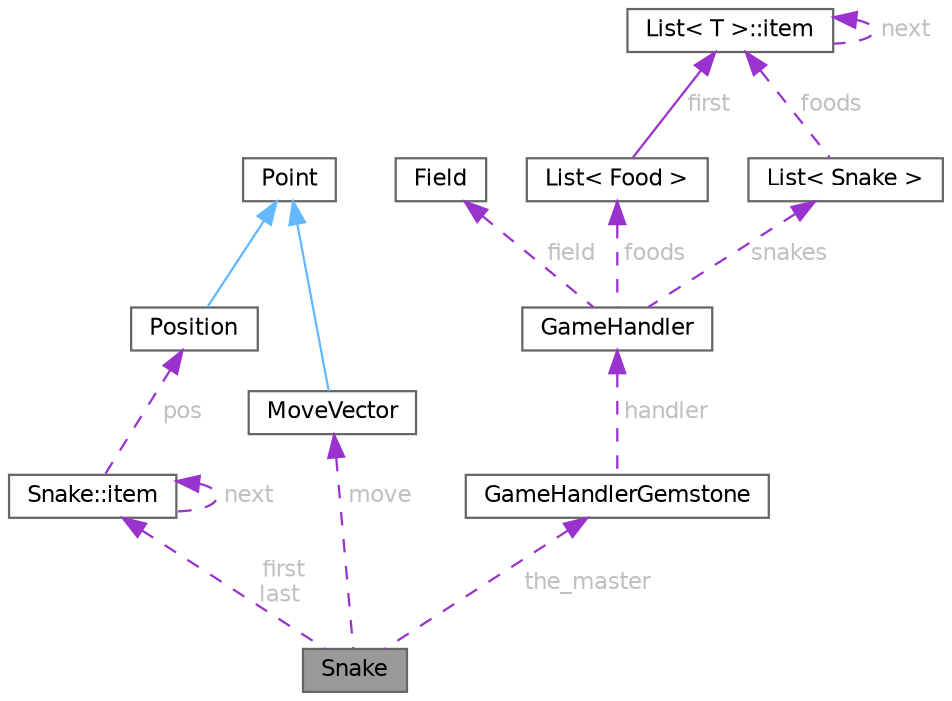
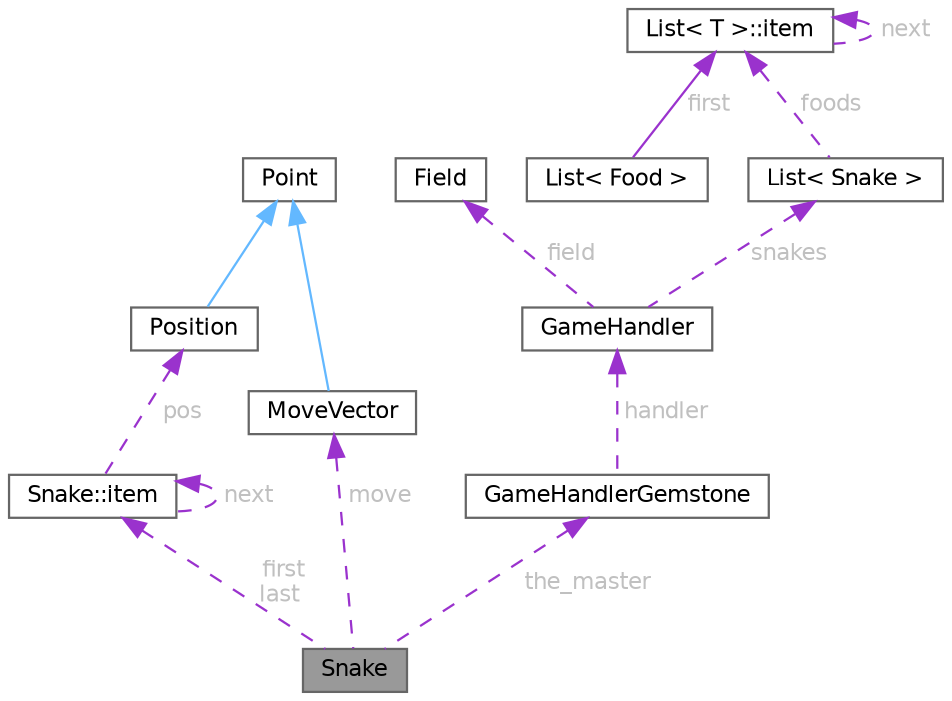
(617, 266) -> none
